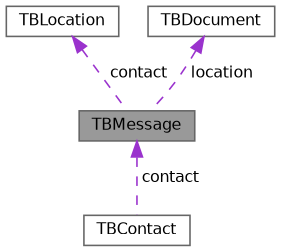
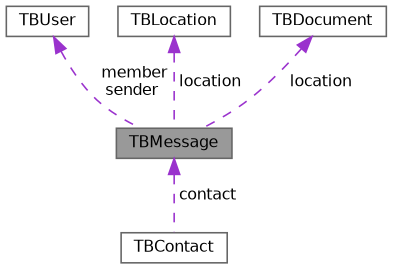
none -> (48, 21)
(137, 74) -> (208, 82)
